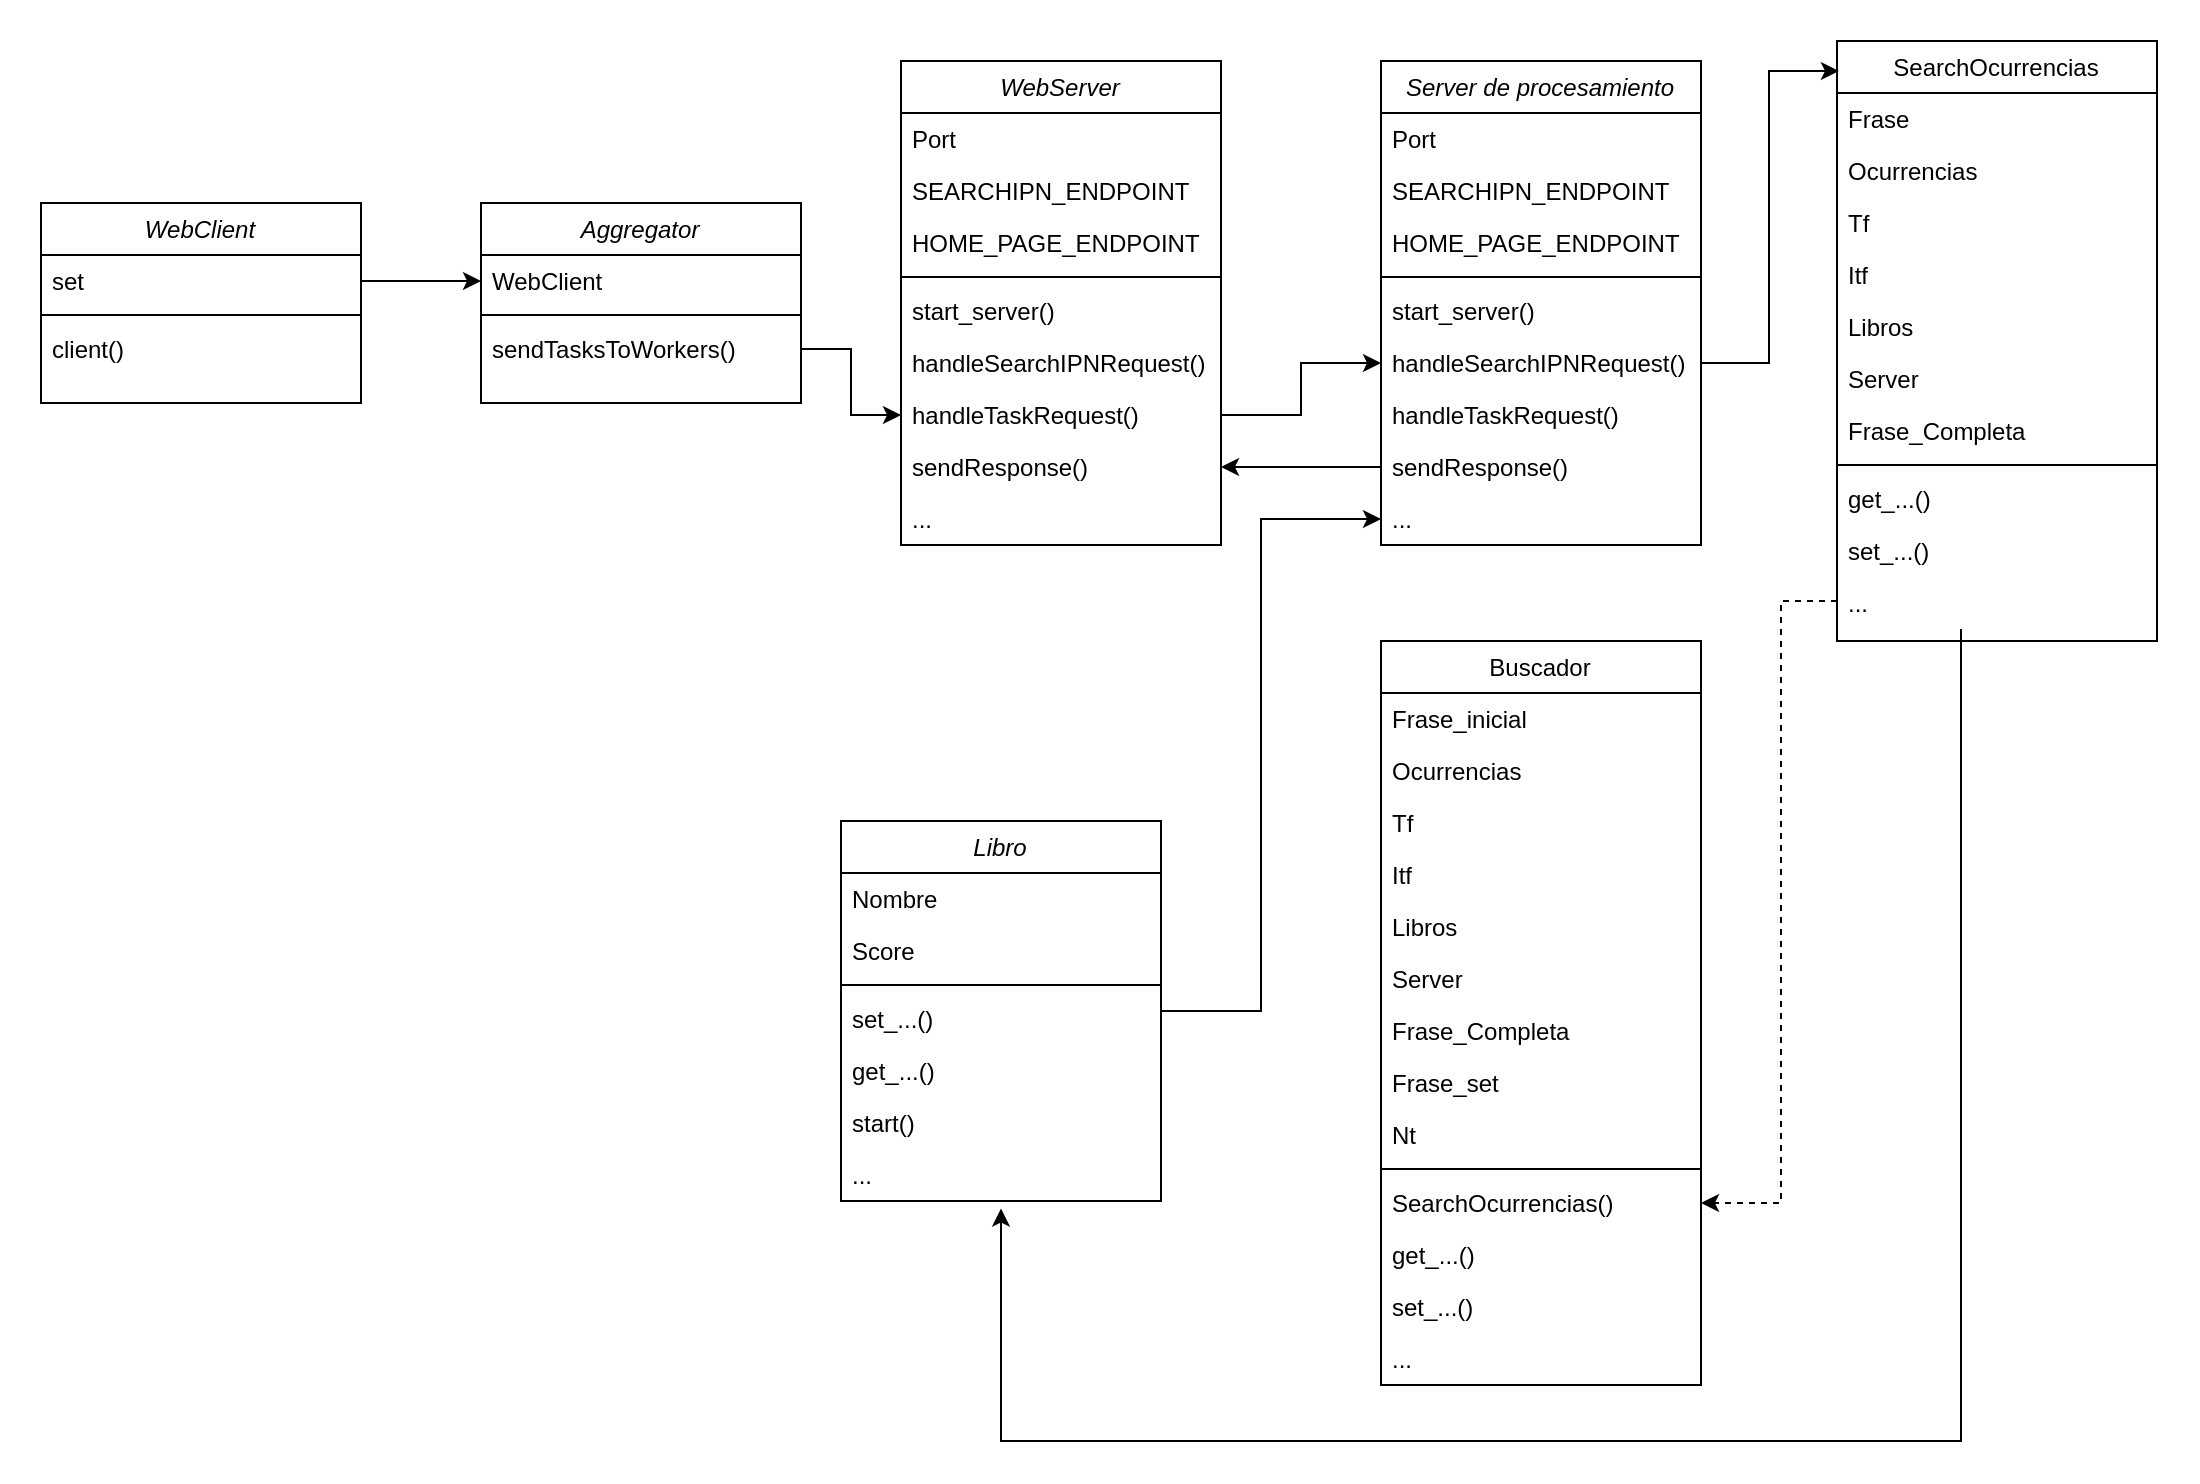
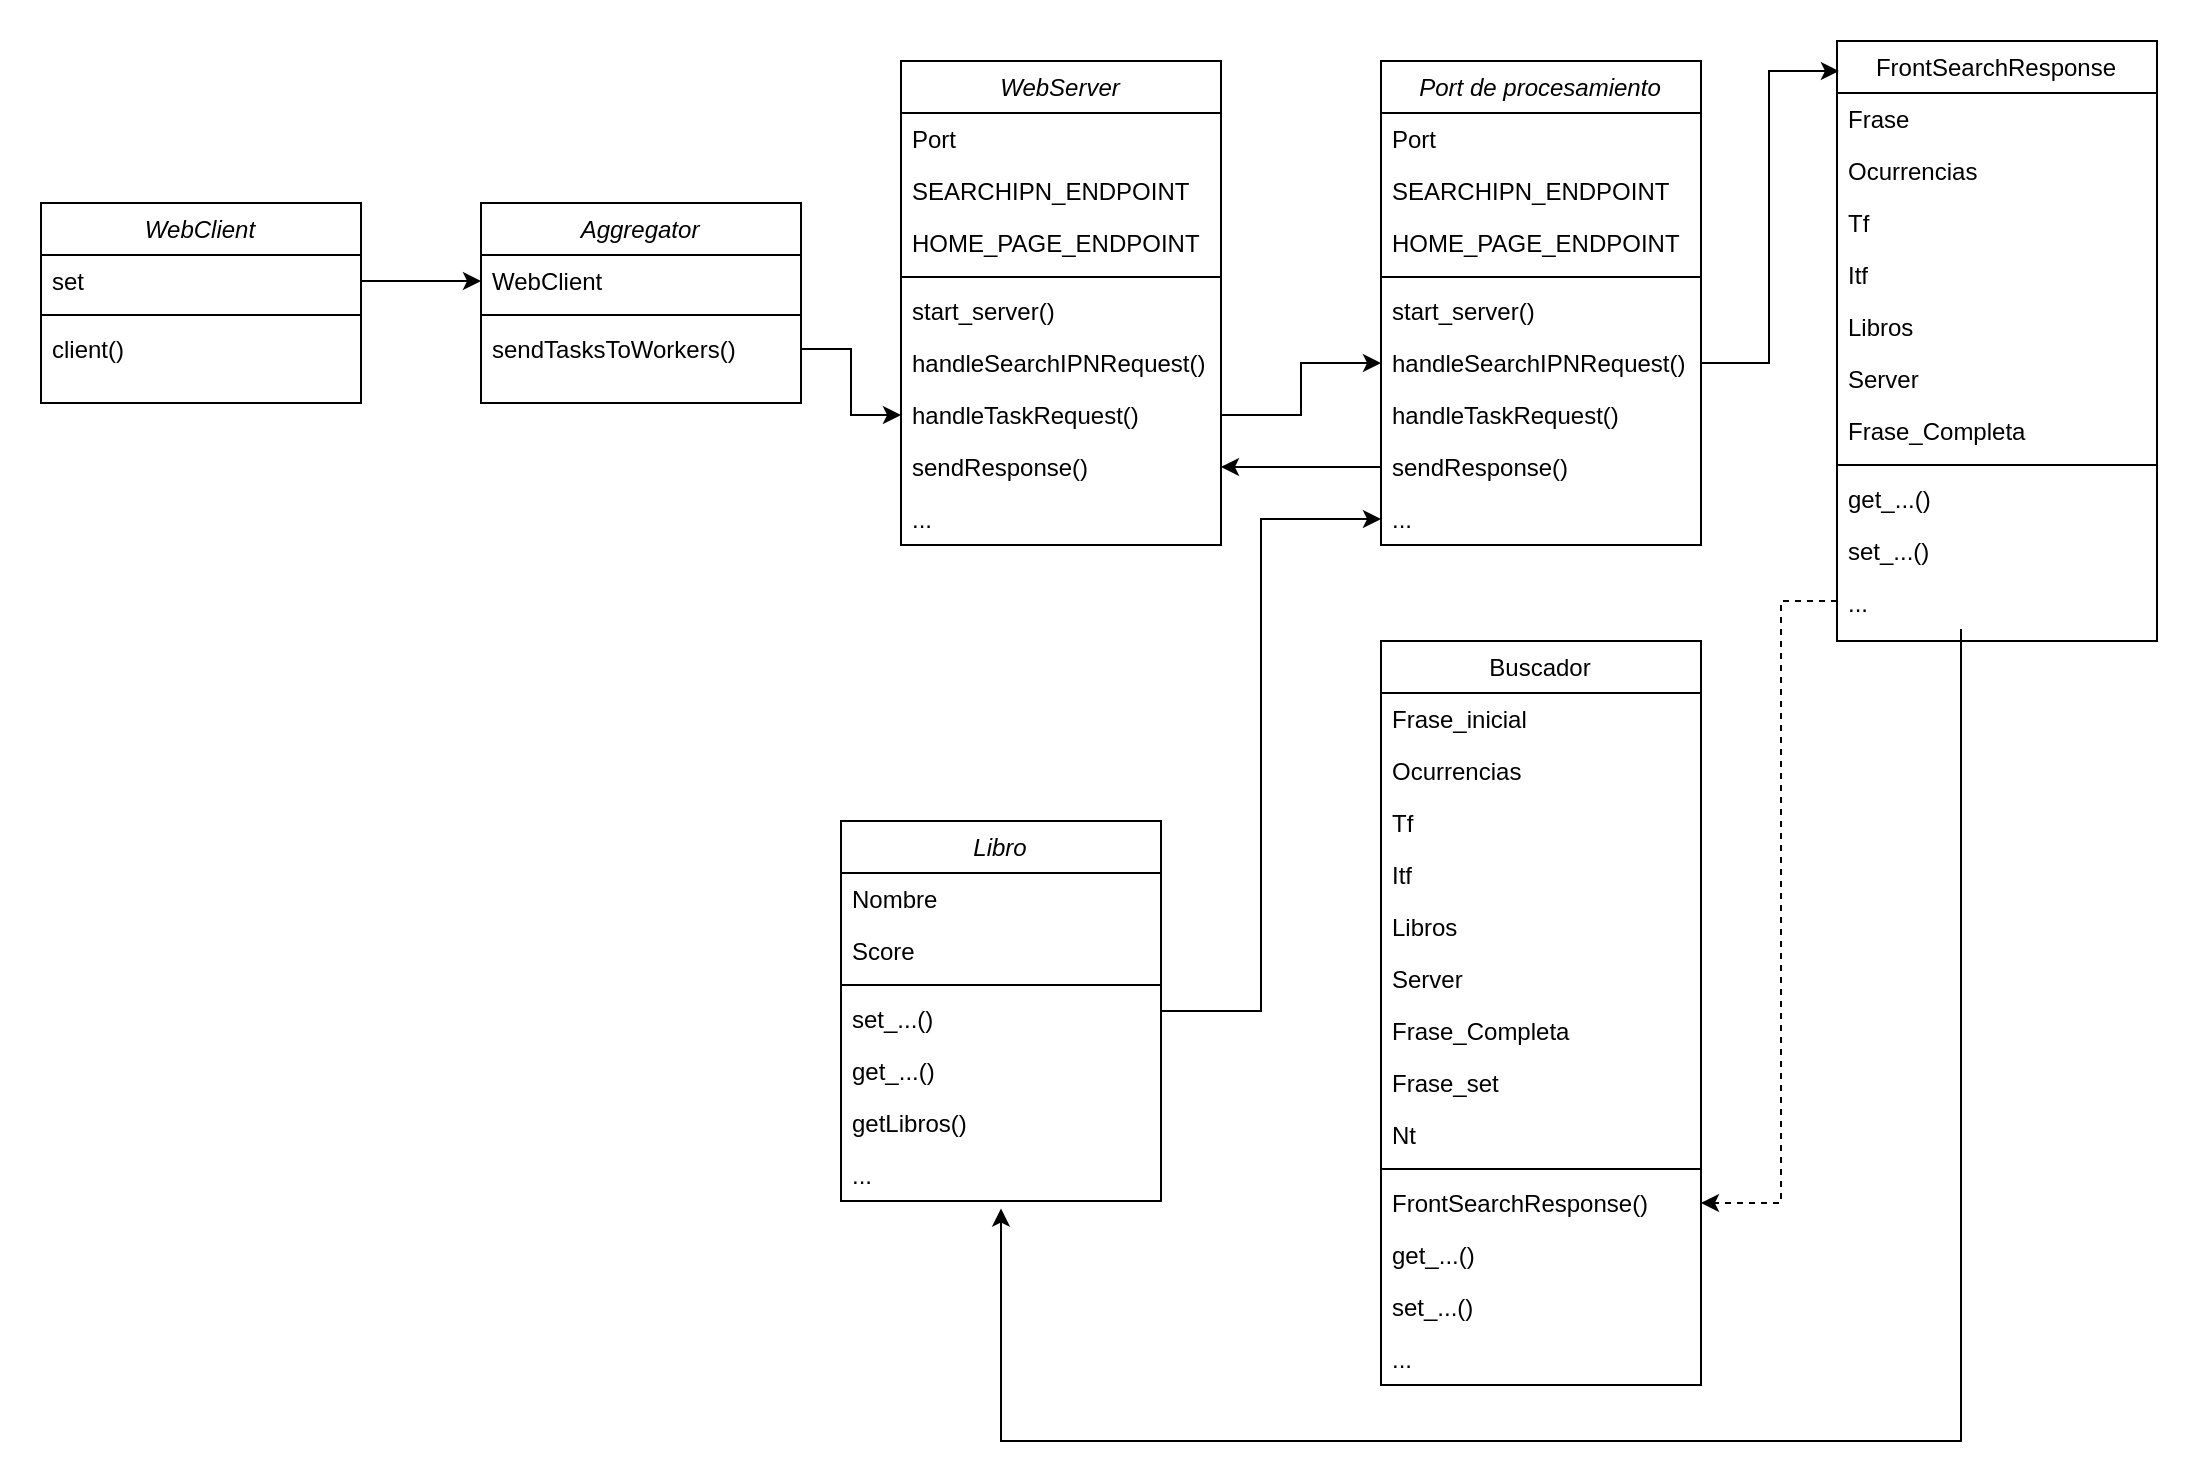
(1996, 68) -> (1996, 68)
(1540, 88) -> (1540, 88)
(899, 1124) -> (923, 1124)
(1517, 1204) -> (1533, 1204)
